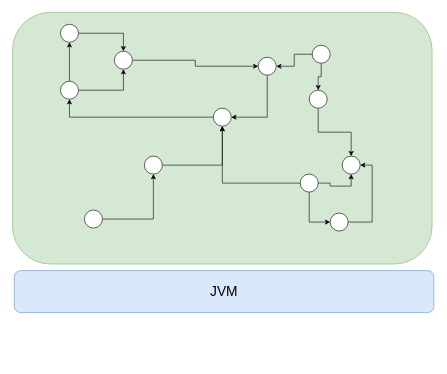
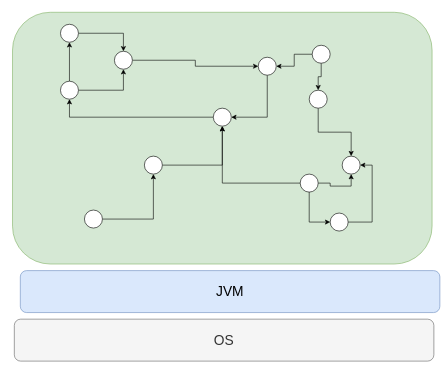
(224, 292) -> (230, 292)
none -> (224, 341)
